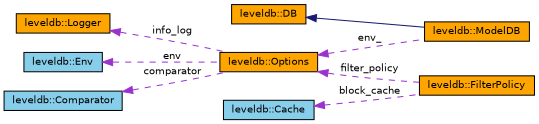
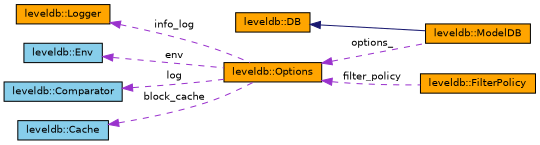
(369, 38) -> (371, 43)
(171, 72) -> (173, 76)
(372, 100) -> (188, 108)
